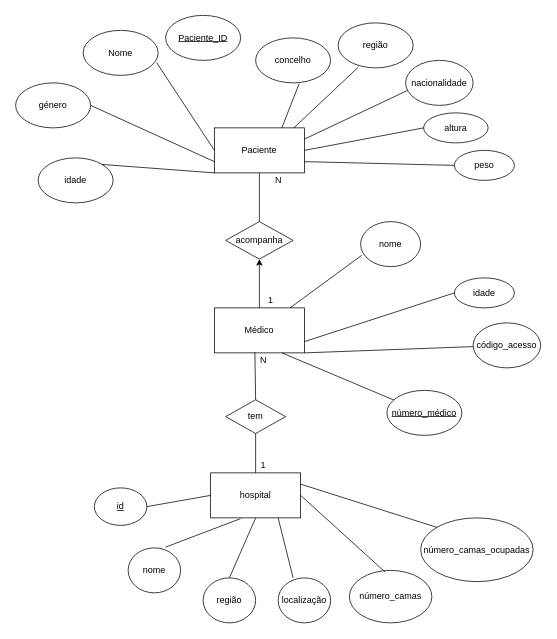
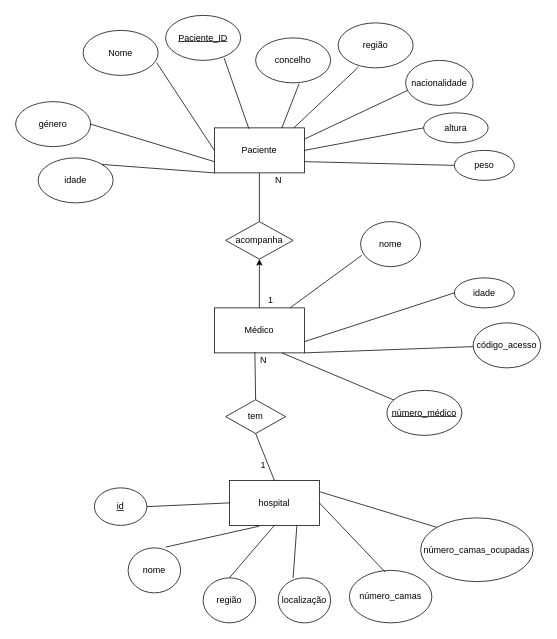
none -> (236, 93)
(53, 105) -> (53, 124)
(255, 495) -> (274, 503)
